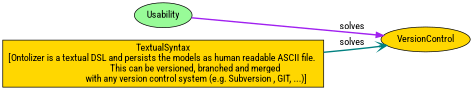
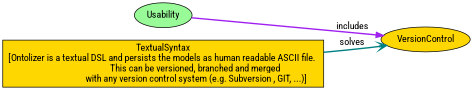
(352, 27) -> (352, 27)
